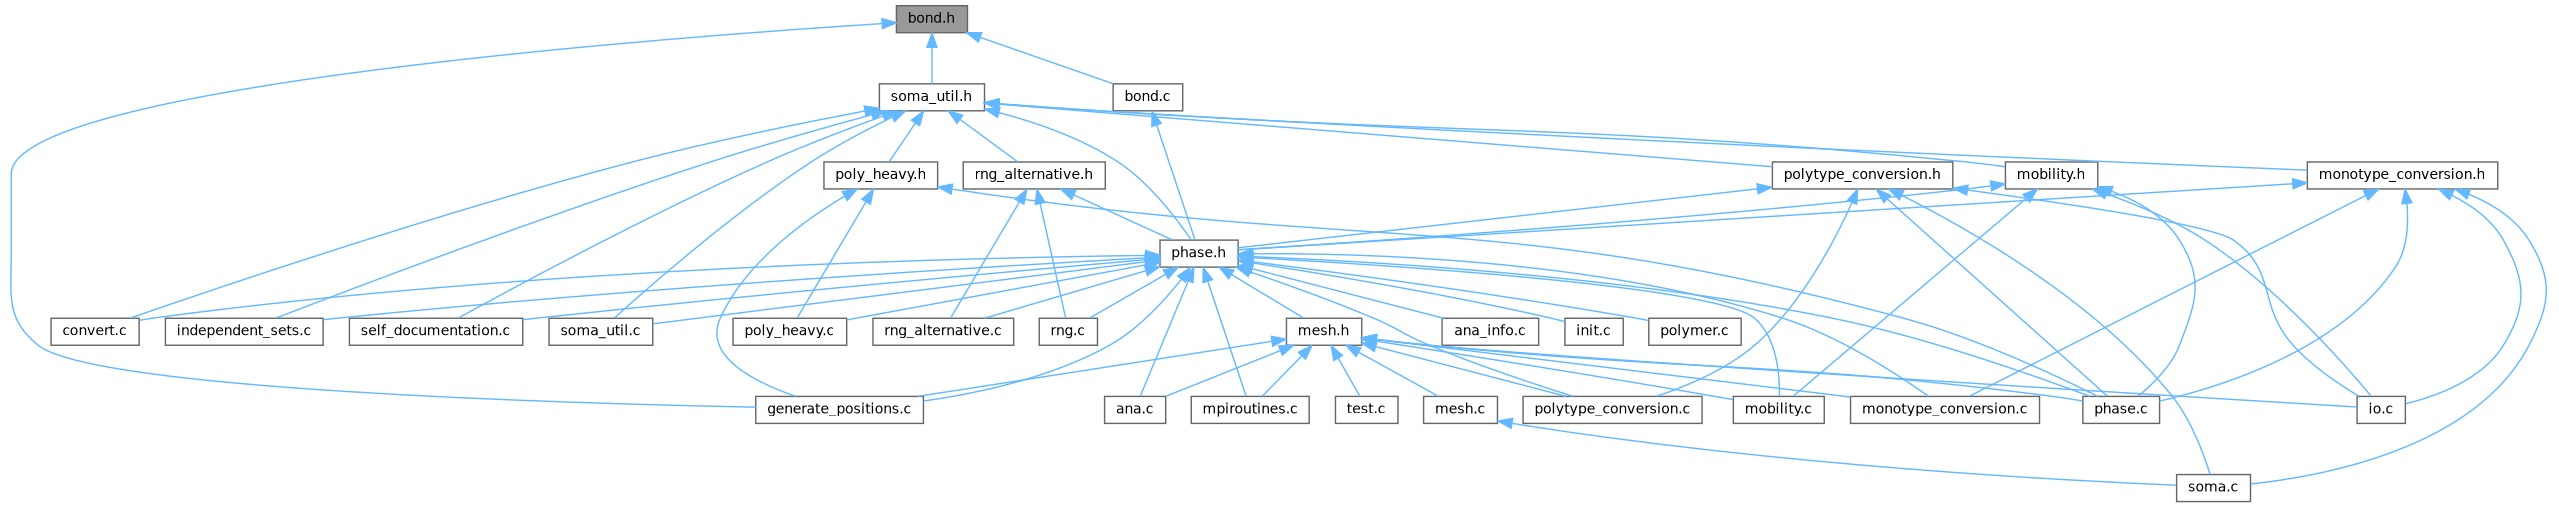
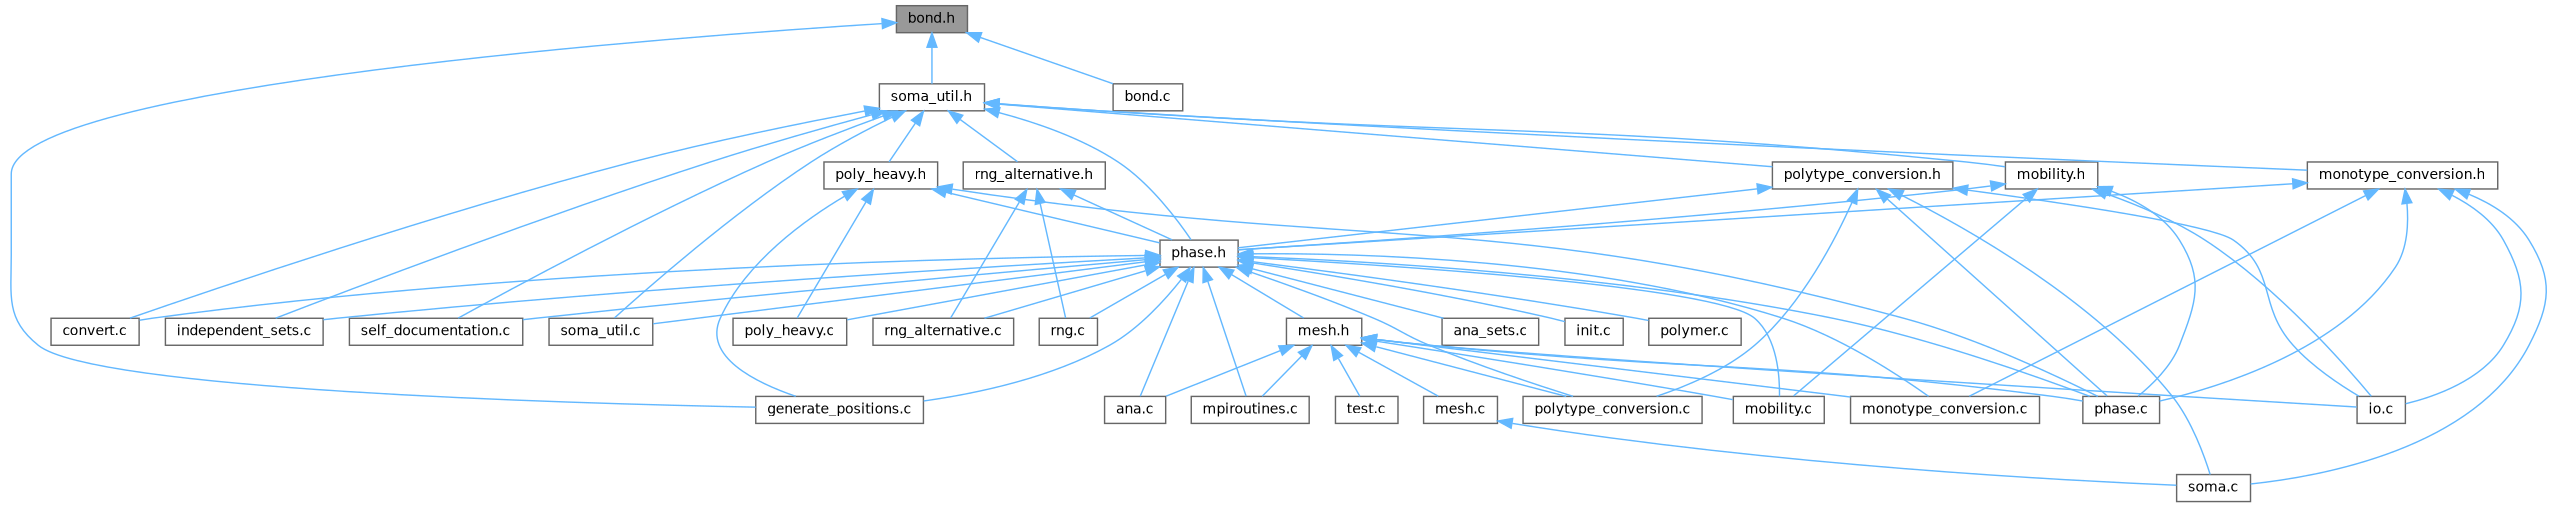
(1176, 182) -> (1053, 218)
(1490, 332) -> (1490, 332)
(1095, 369) -> none
